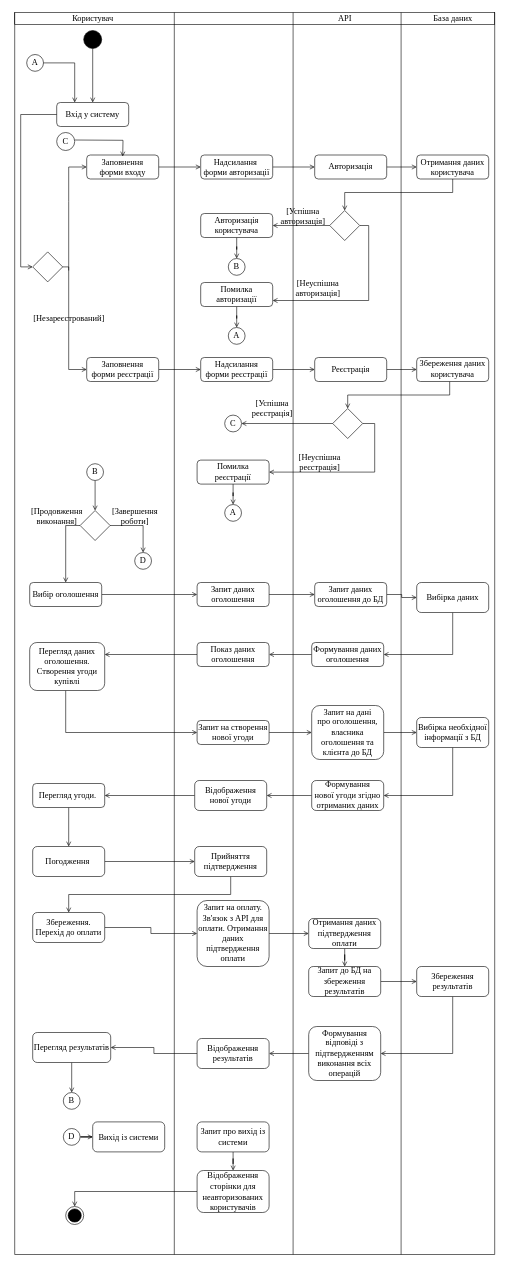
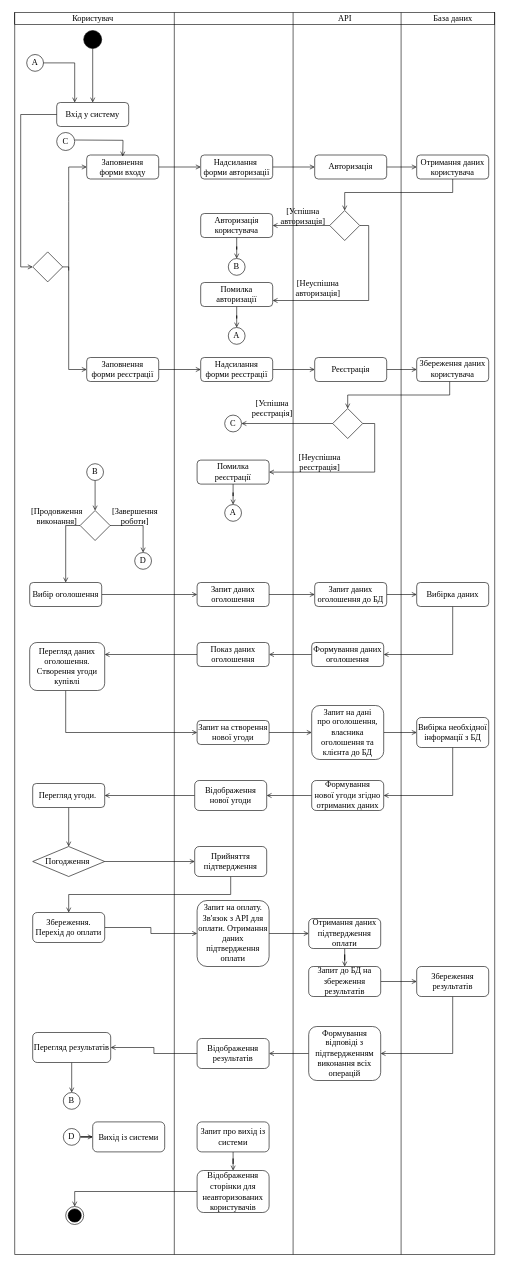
(69, 318) -> none
(453, 597) -> (453, 594)
(69, 861) -> (69, 861)
